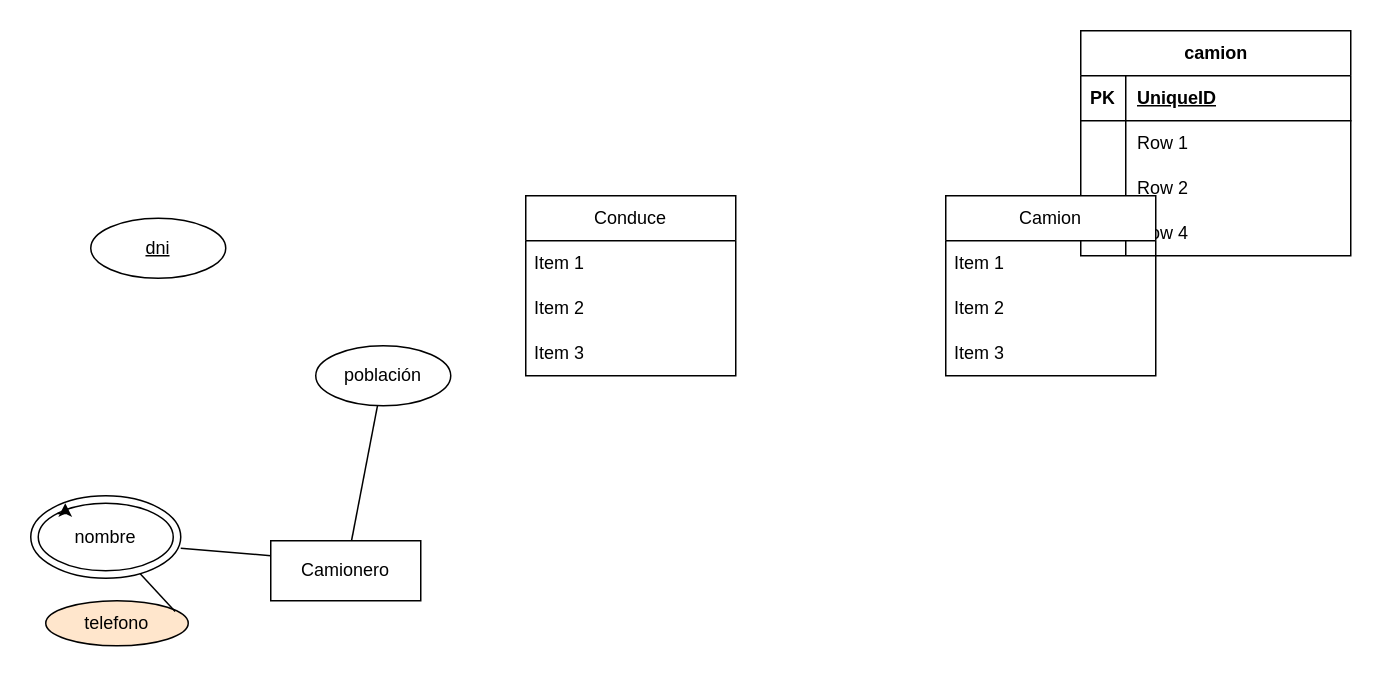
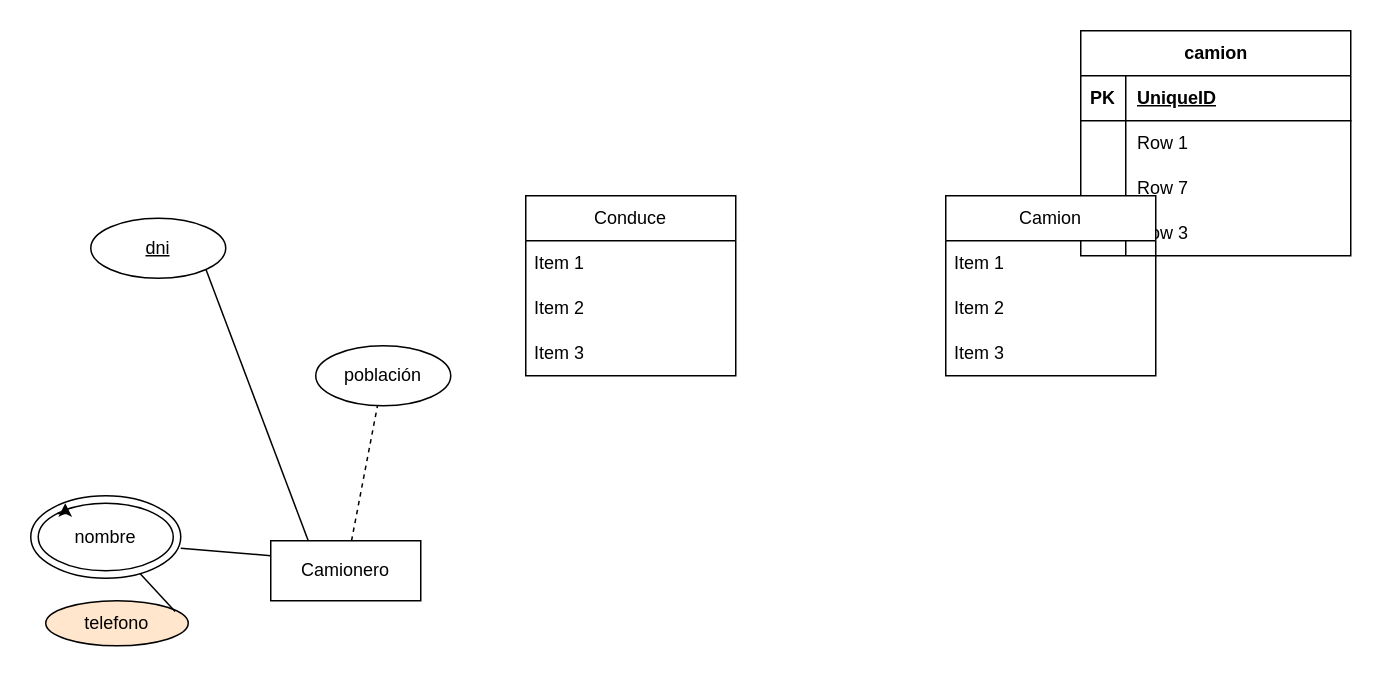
(1161, 188) -> (1161, 188)
(1161, 233) -> (1161, 233)
none -> (257, 406)
(365, 472) -> (365, 472)
